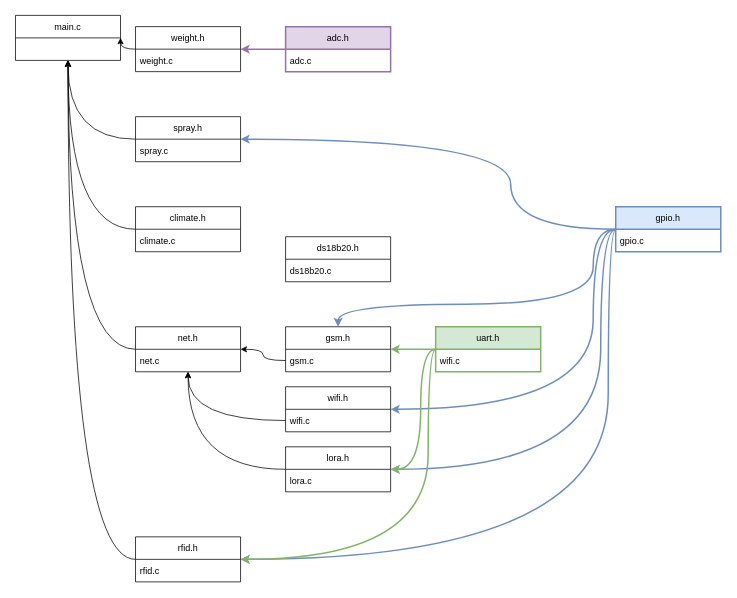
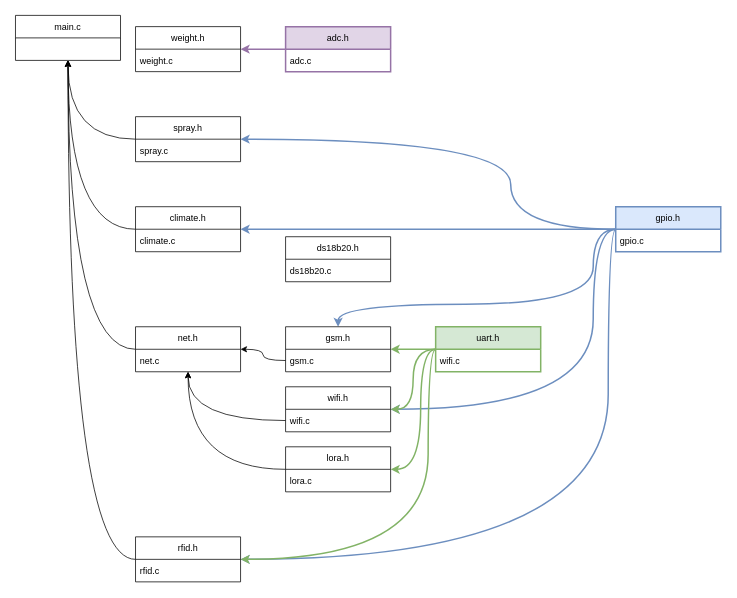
(128, 49) -> none
none -> (420, 229)
none -> (413, 378)
(577, 416) -> none
